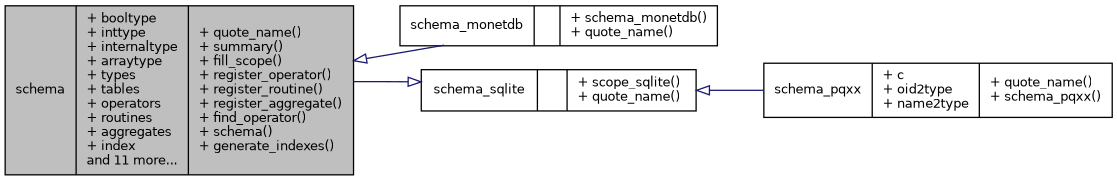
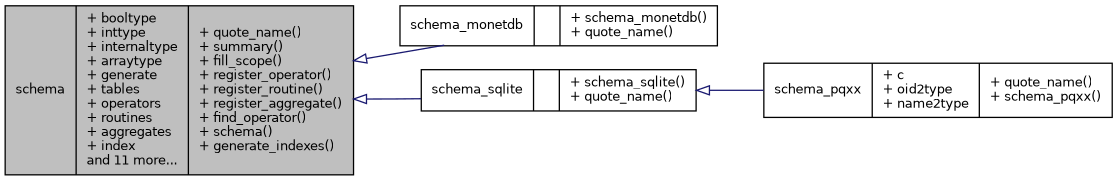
(112, 75) -> (122, 75)
(381, 82) -> (394, 99)
(629, 83) -> (628, 83)
